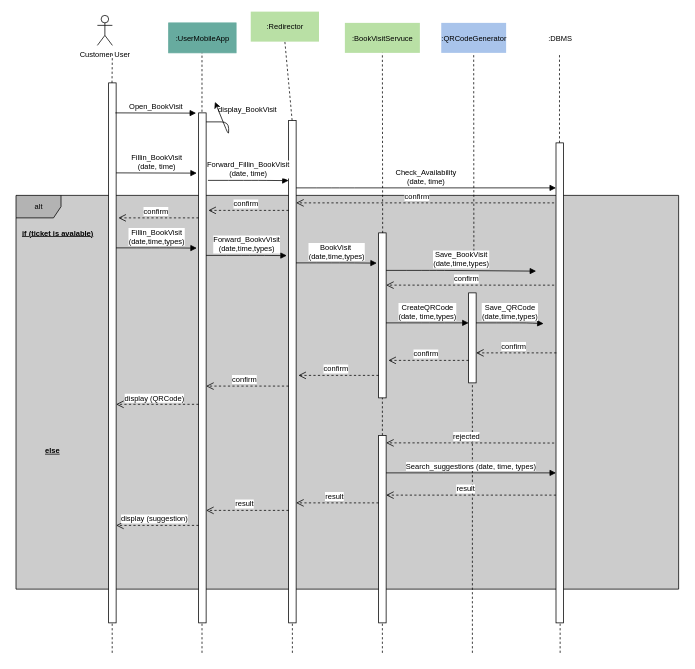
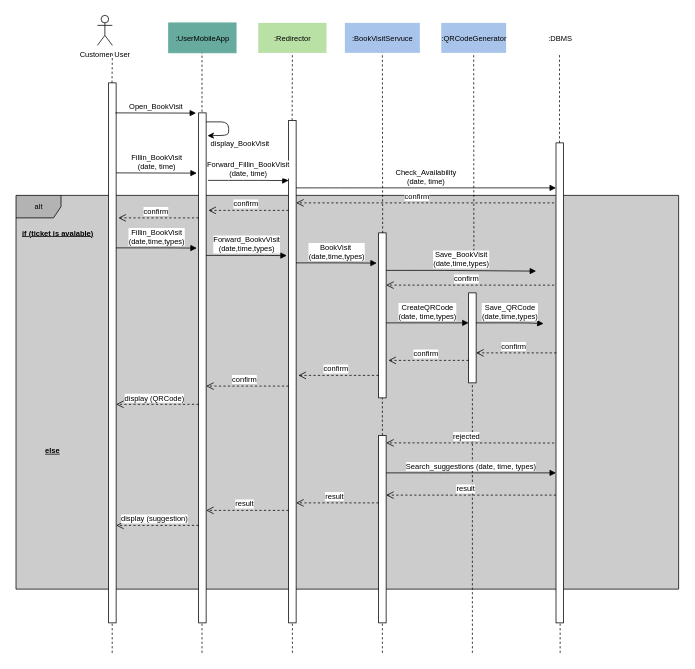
(285, 27) -> (292, 38)
(382, 38) -> (382, 38)
(247, 109) -> (240, 143)
